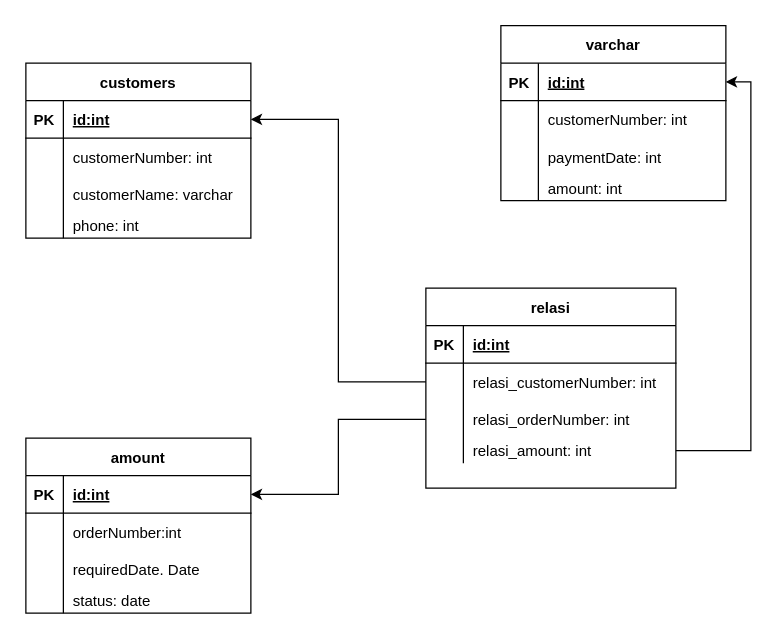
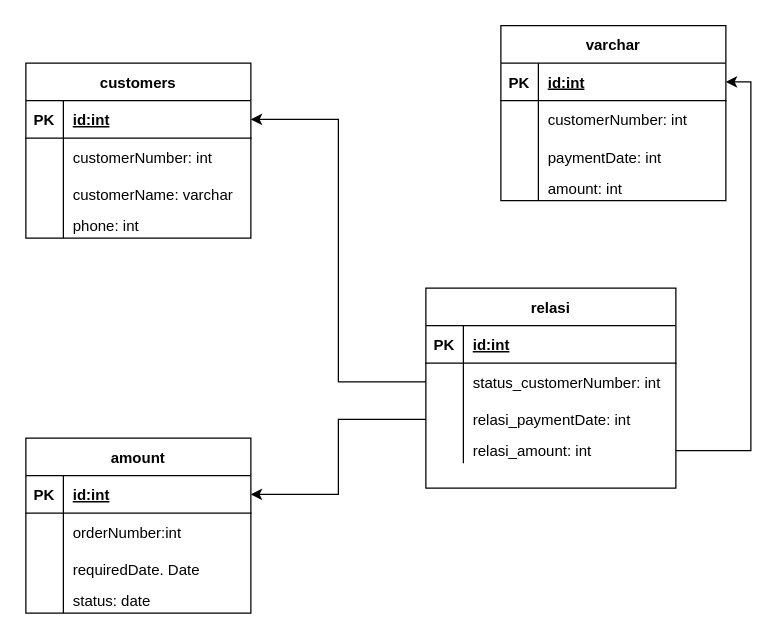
(572, 383) -> (576, 383)
(559, 420) -> (559, 420)
